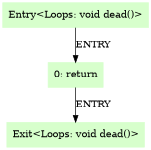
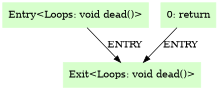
(76, 42) -> (101, 43)
